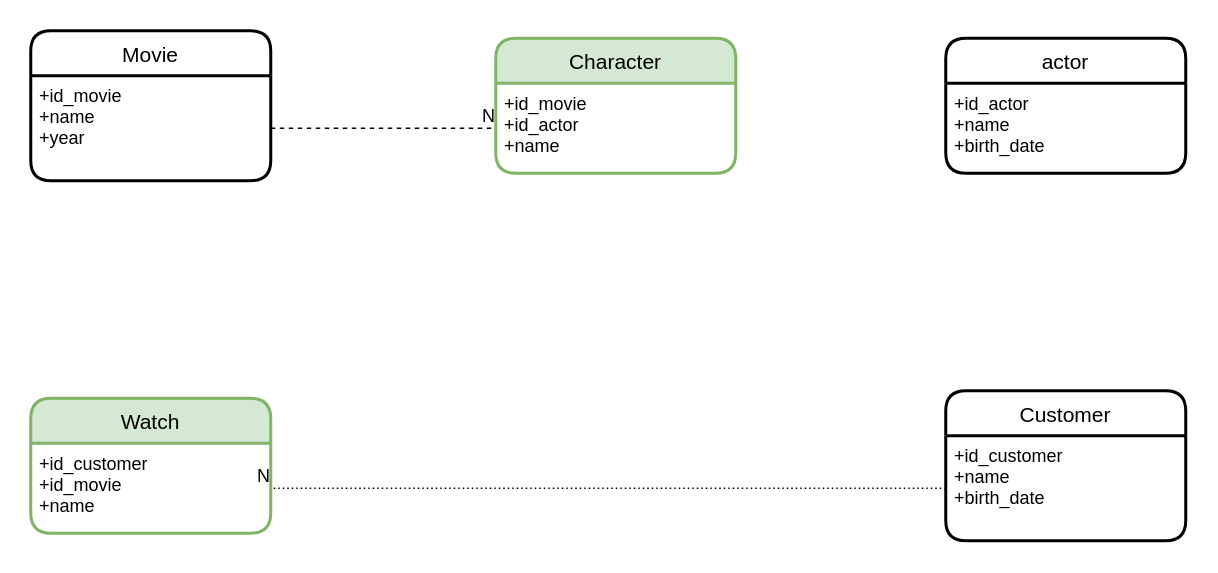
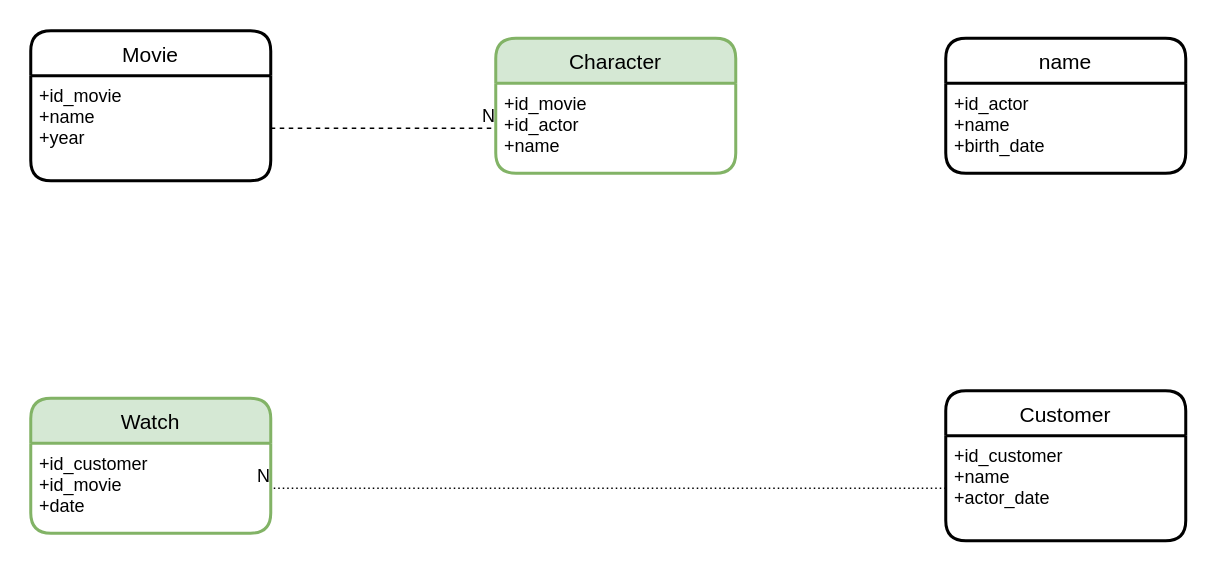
(1065, 62) -> (1065, 62)
(1012, 456) -> (1012, 456)
(97, 464) -> (97, 464)
